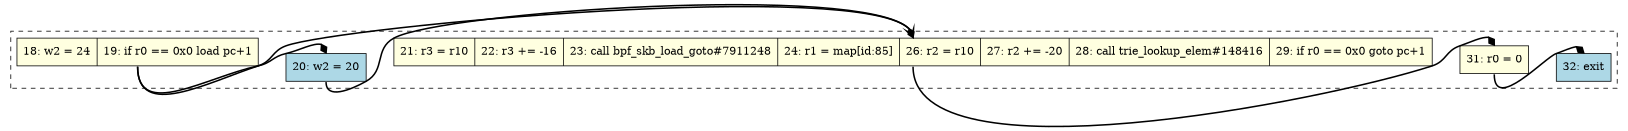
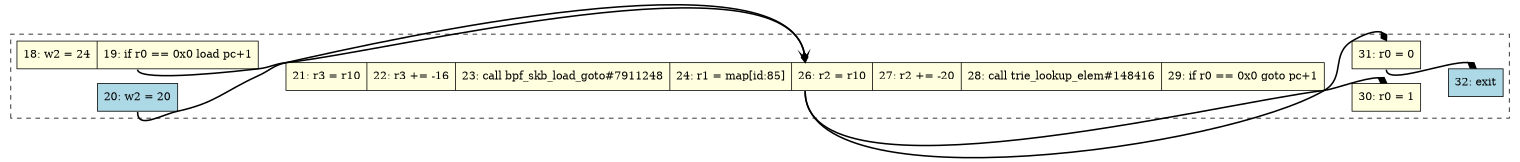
(223, 76) -> none
none -> (1386, 97)
